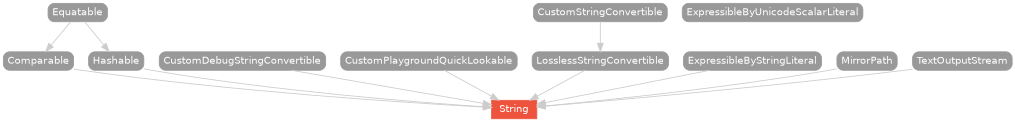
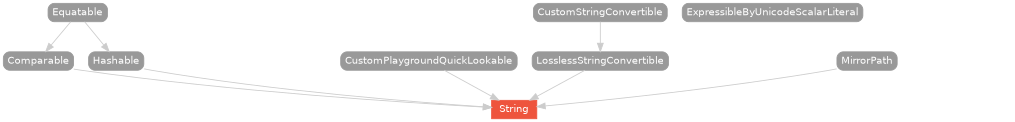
(242, 61) -> none
(752, 61) -> none
(962, 61) -> none
